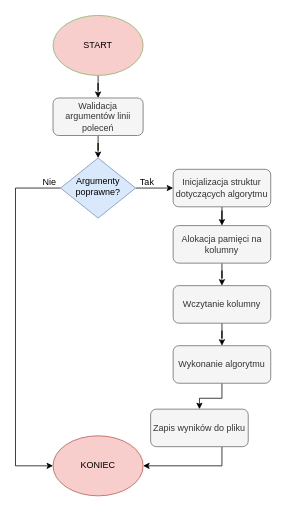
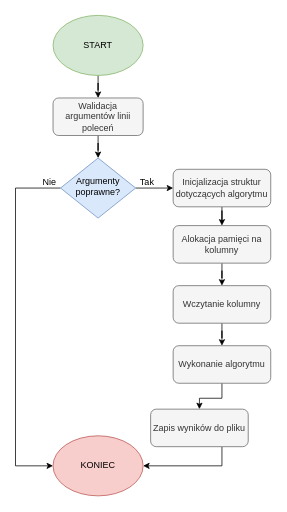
(98, 45) -> (98, 45)
